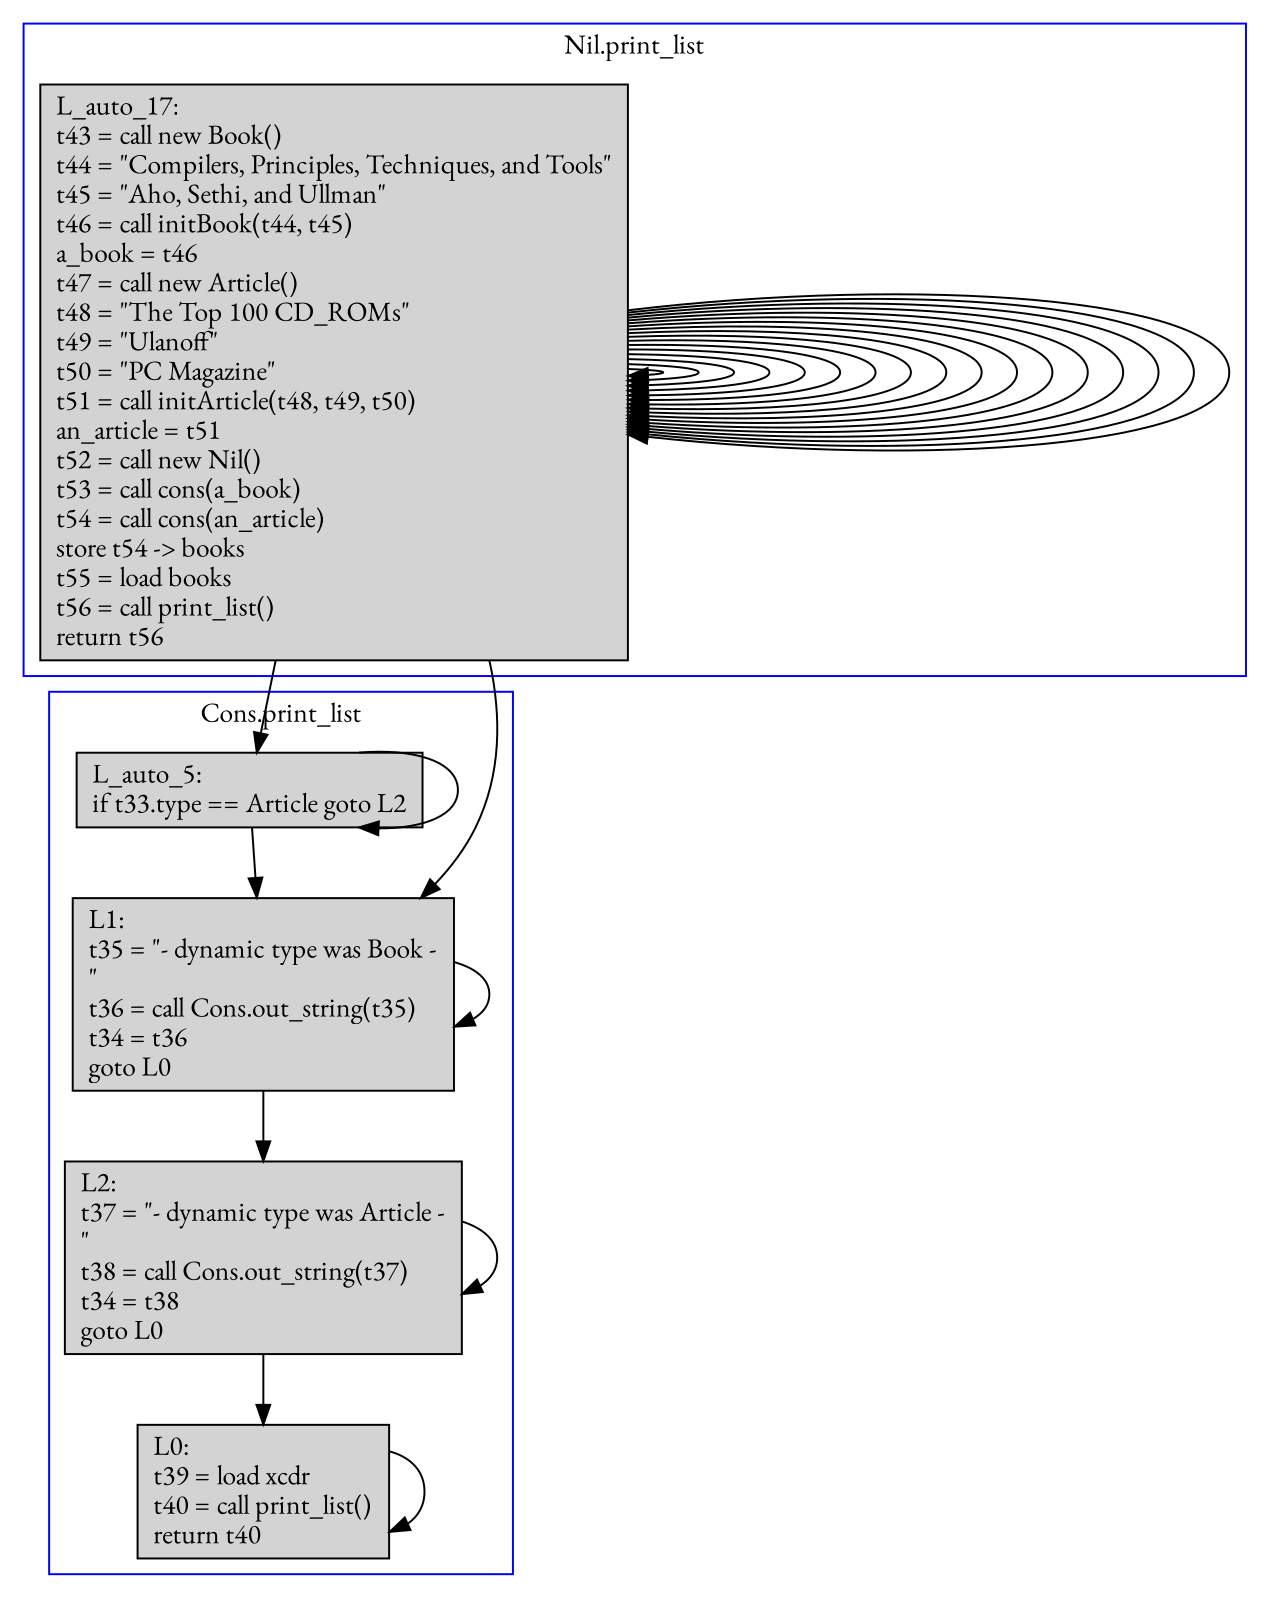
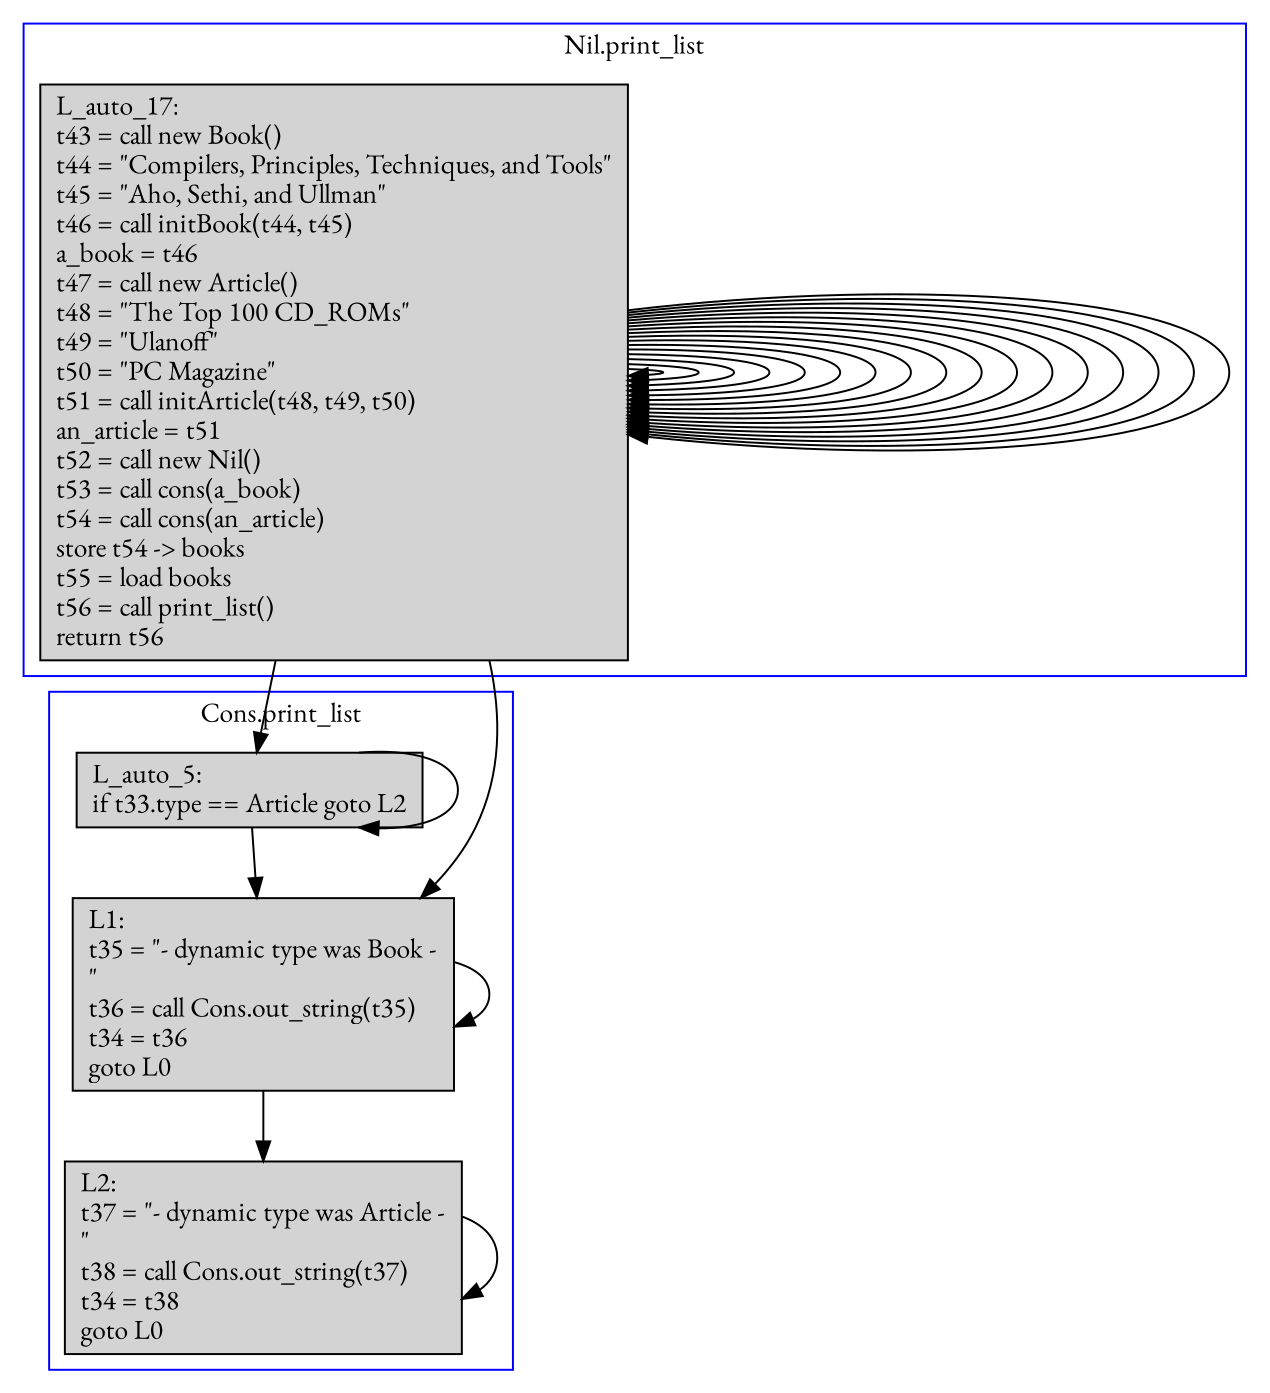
(263, 1492) -> none
